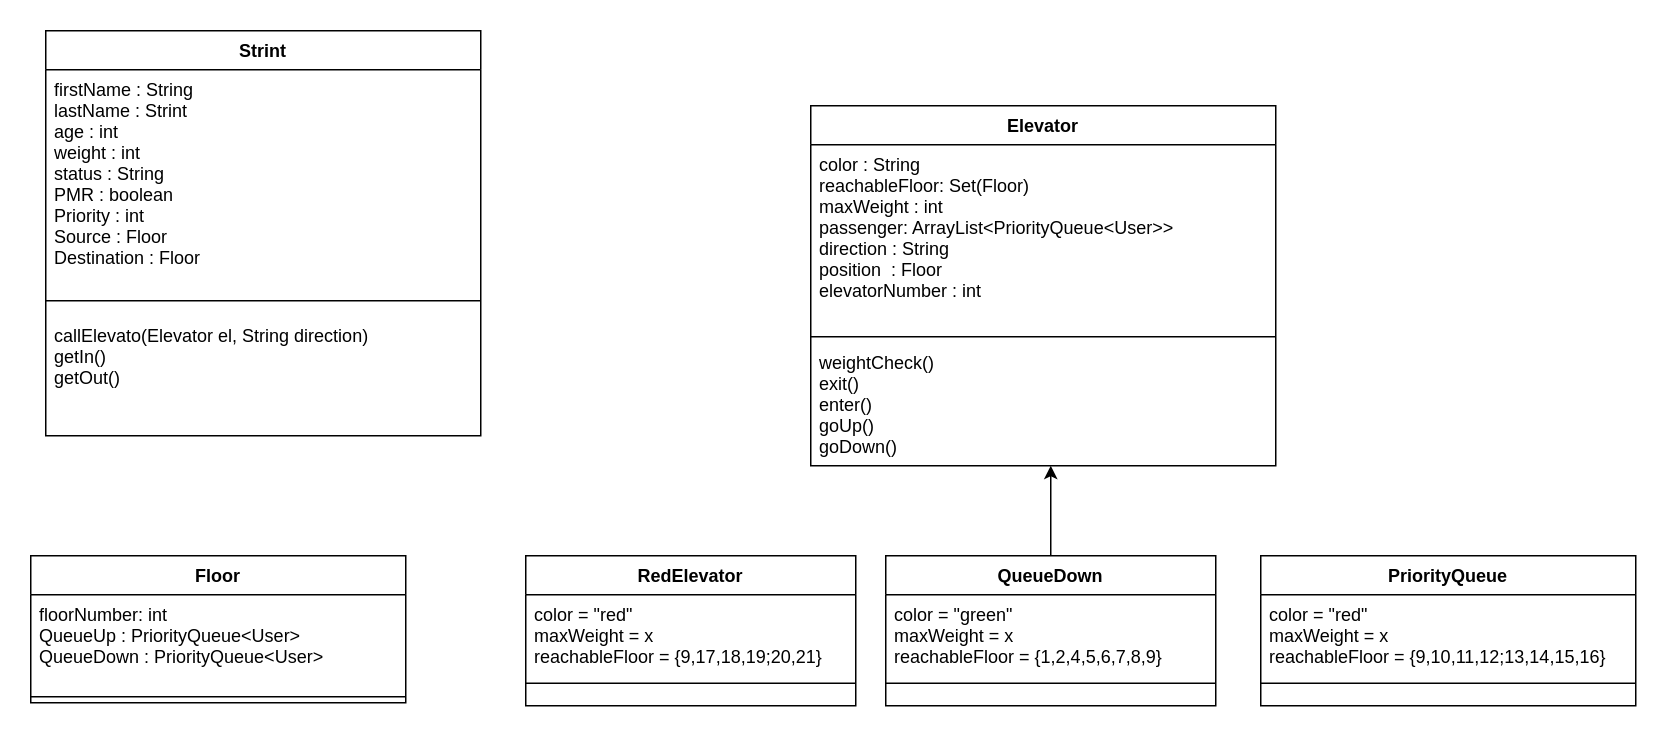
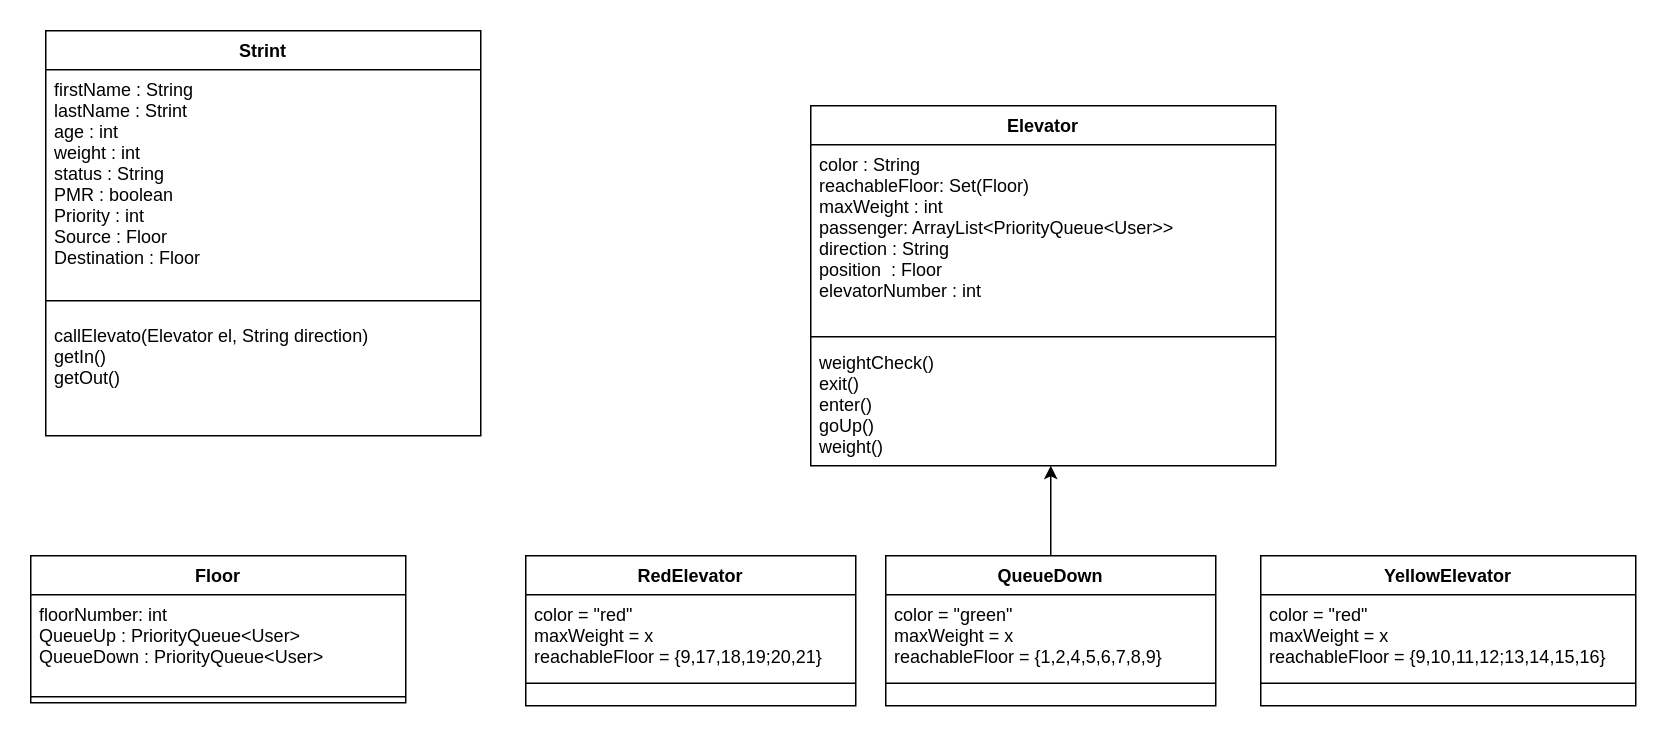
(882, 363) -> (882, 363)
(1448, 576) -> (1448, 576)
